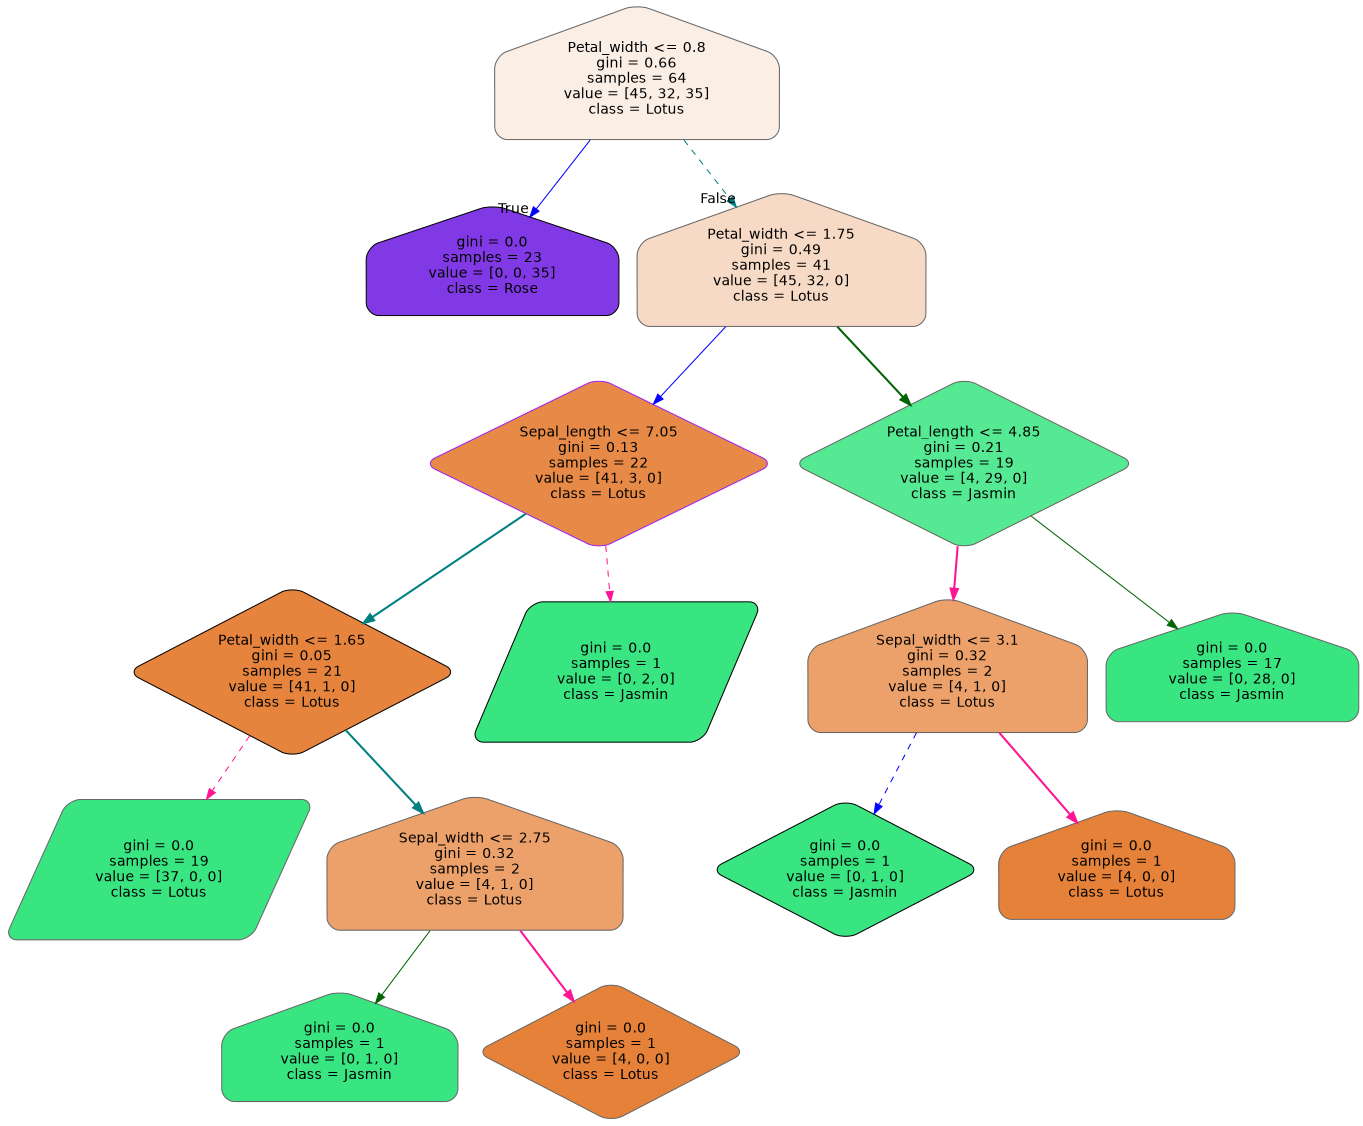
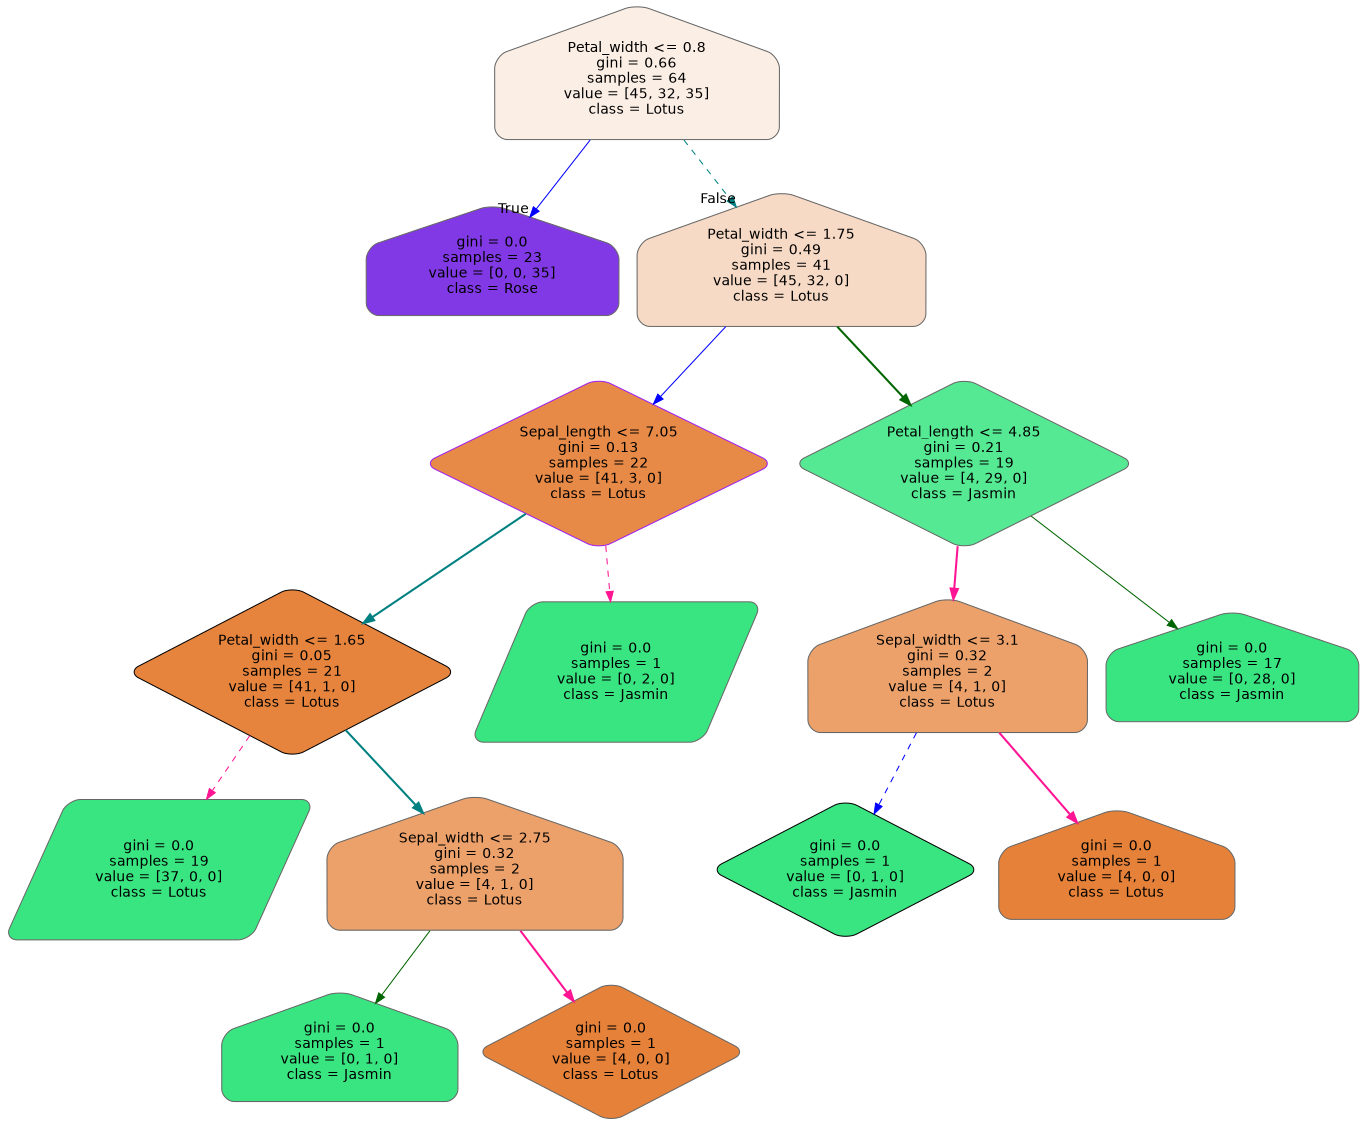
(493, 266) -> (493, 266)
(616, 672) -> (616, 672)
